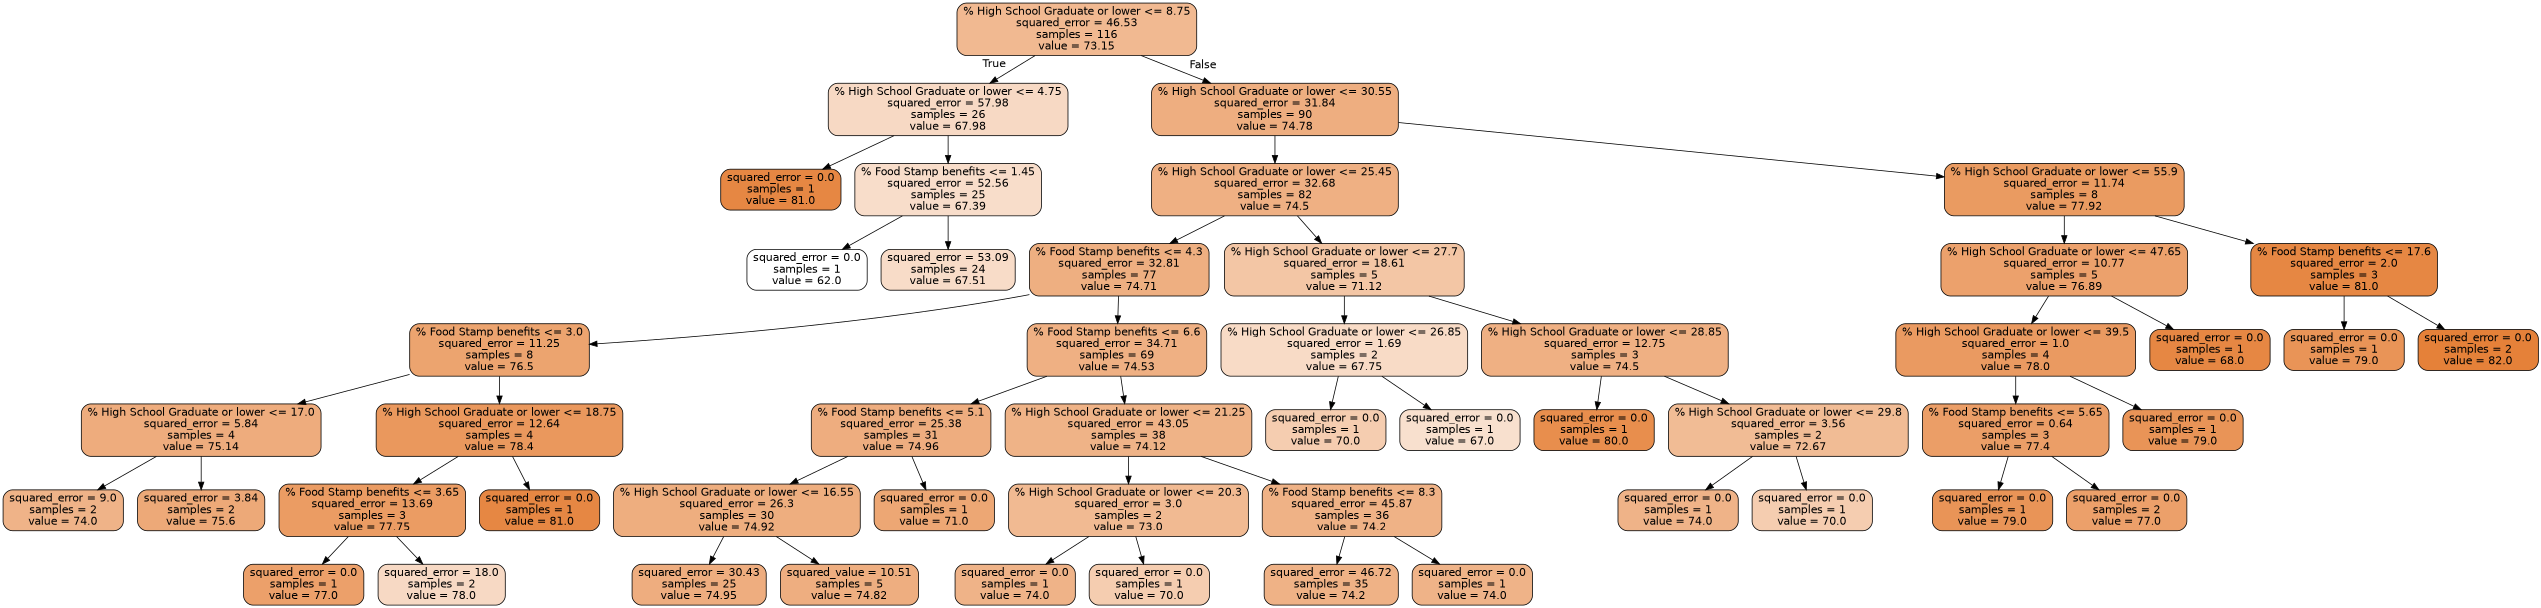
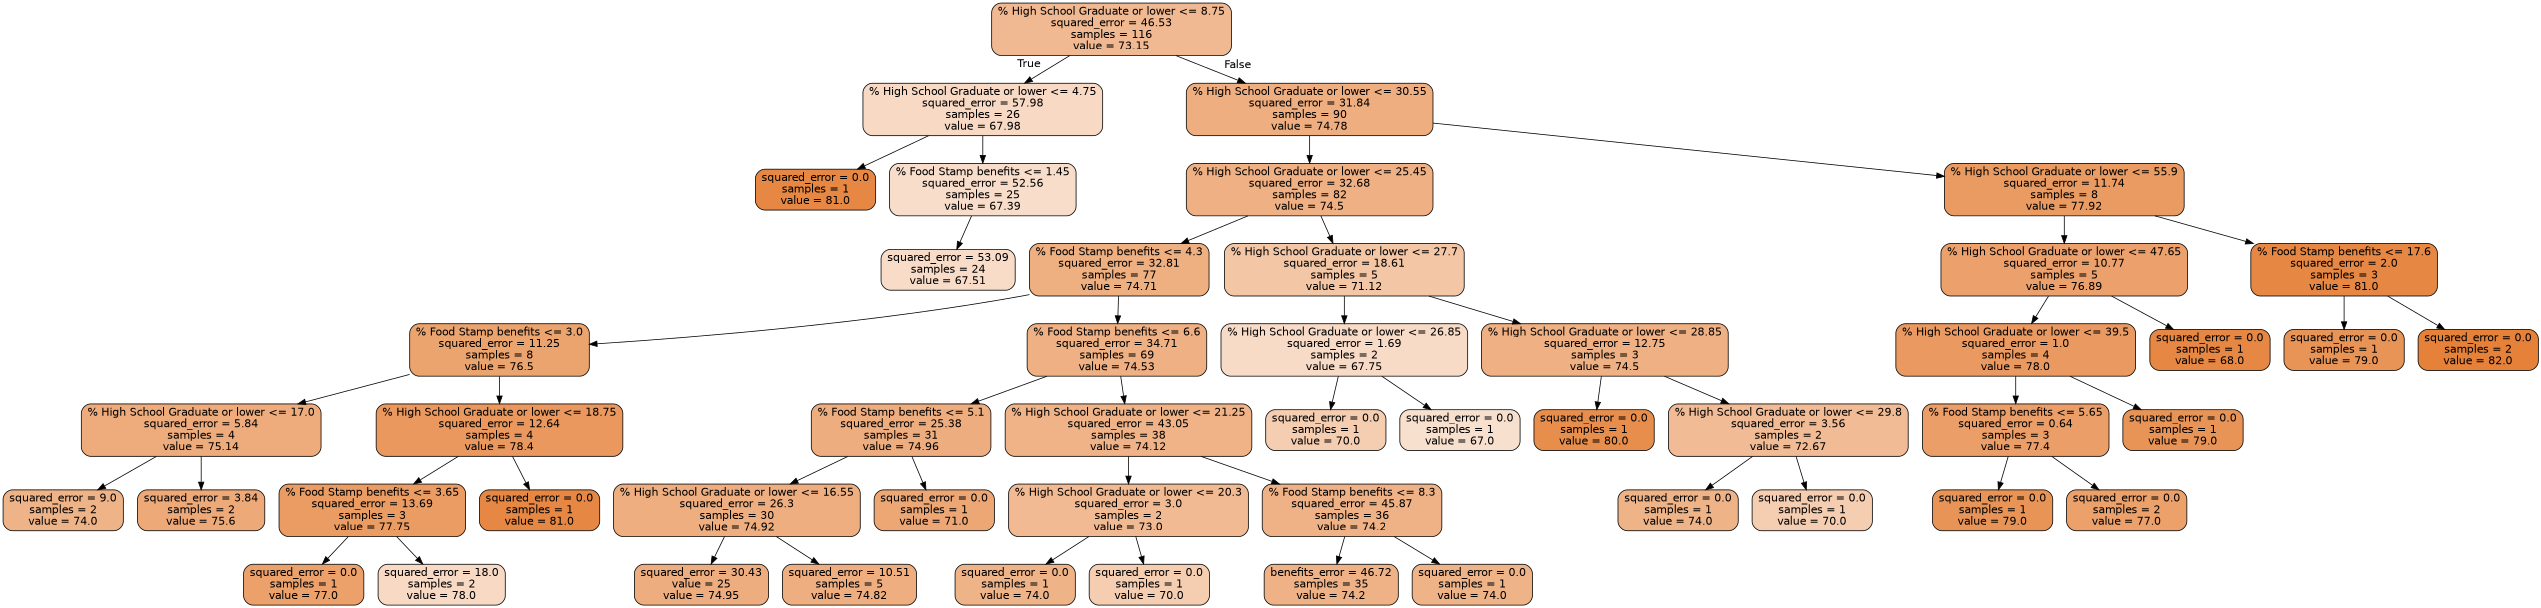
(807, 270) -> none
(699, 585) -> (701, 585)
(849, 585) -> (849, 585)
(1331, 585) -> (1331, 585)
